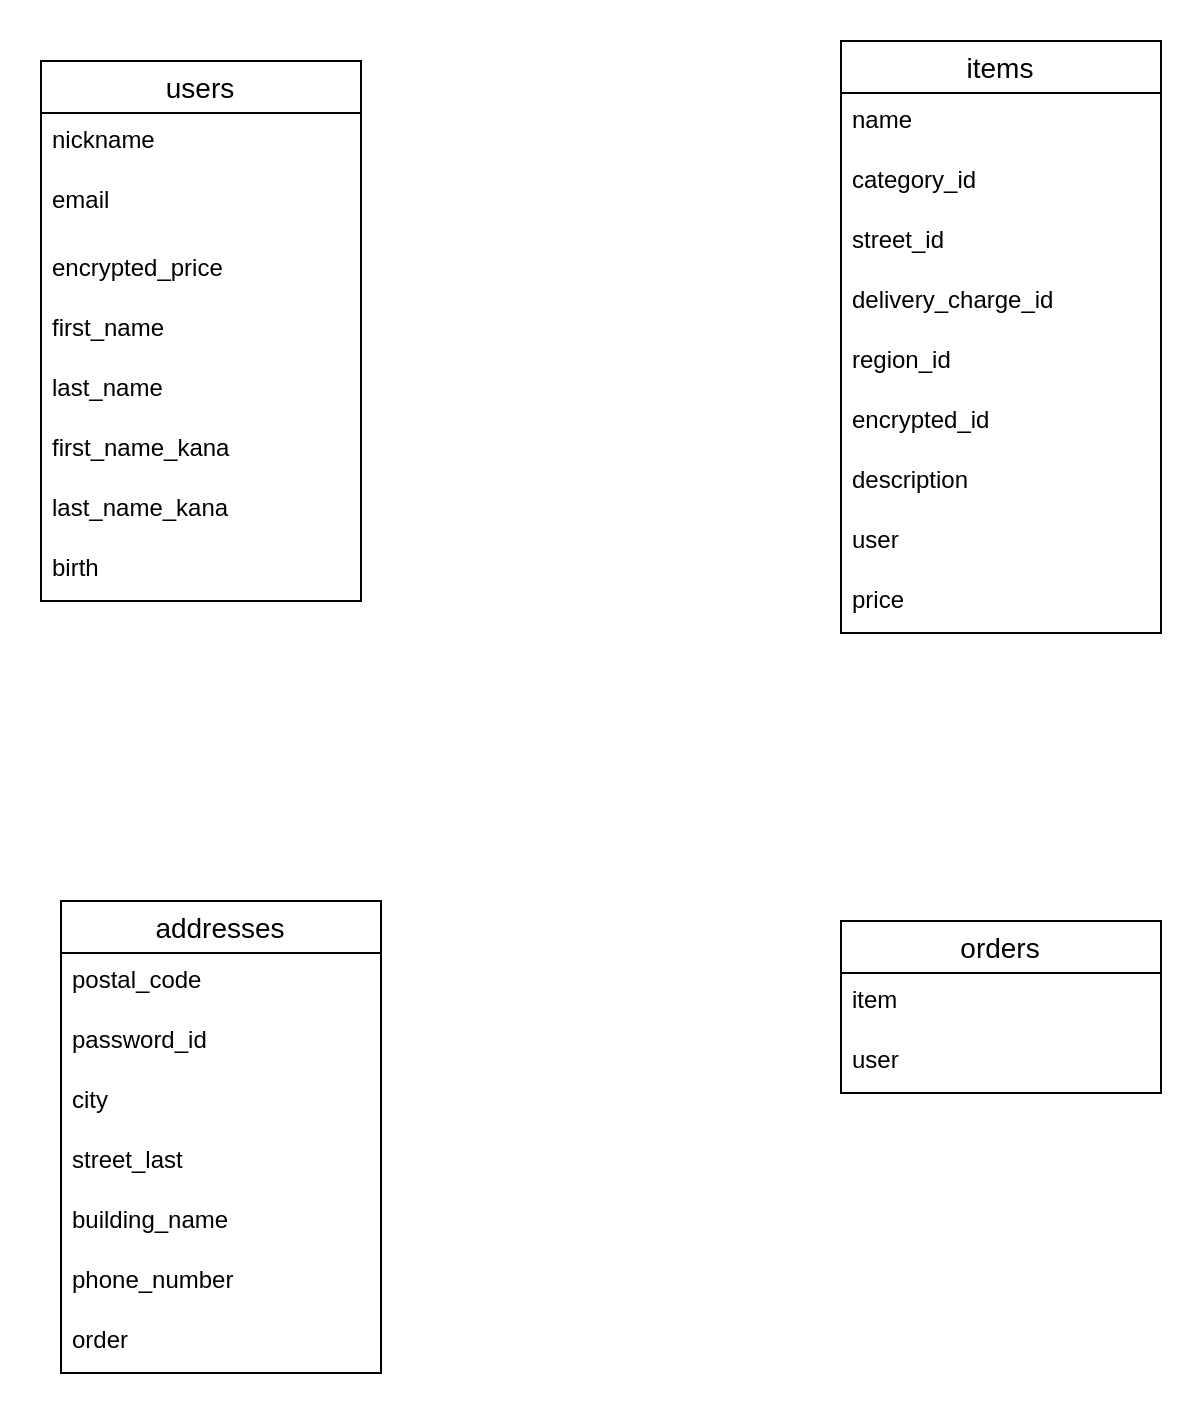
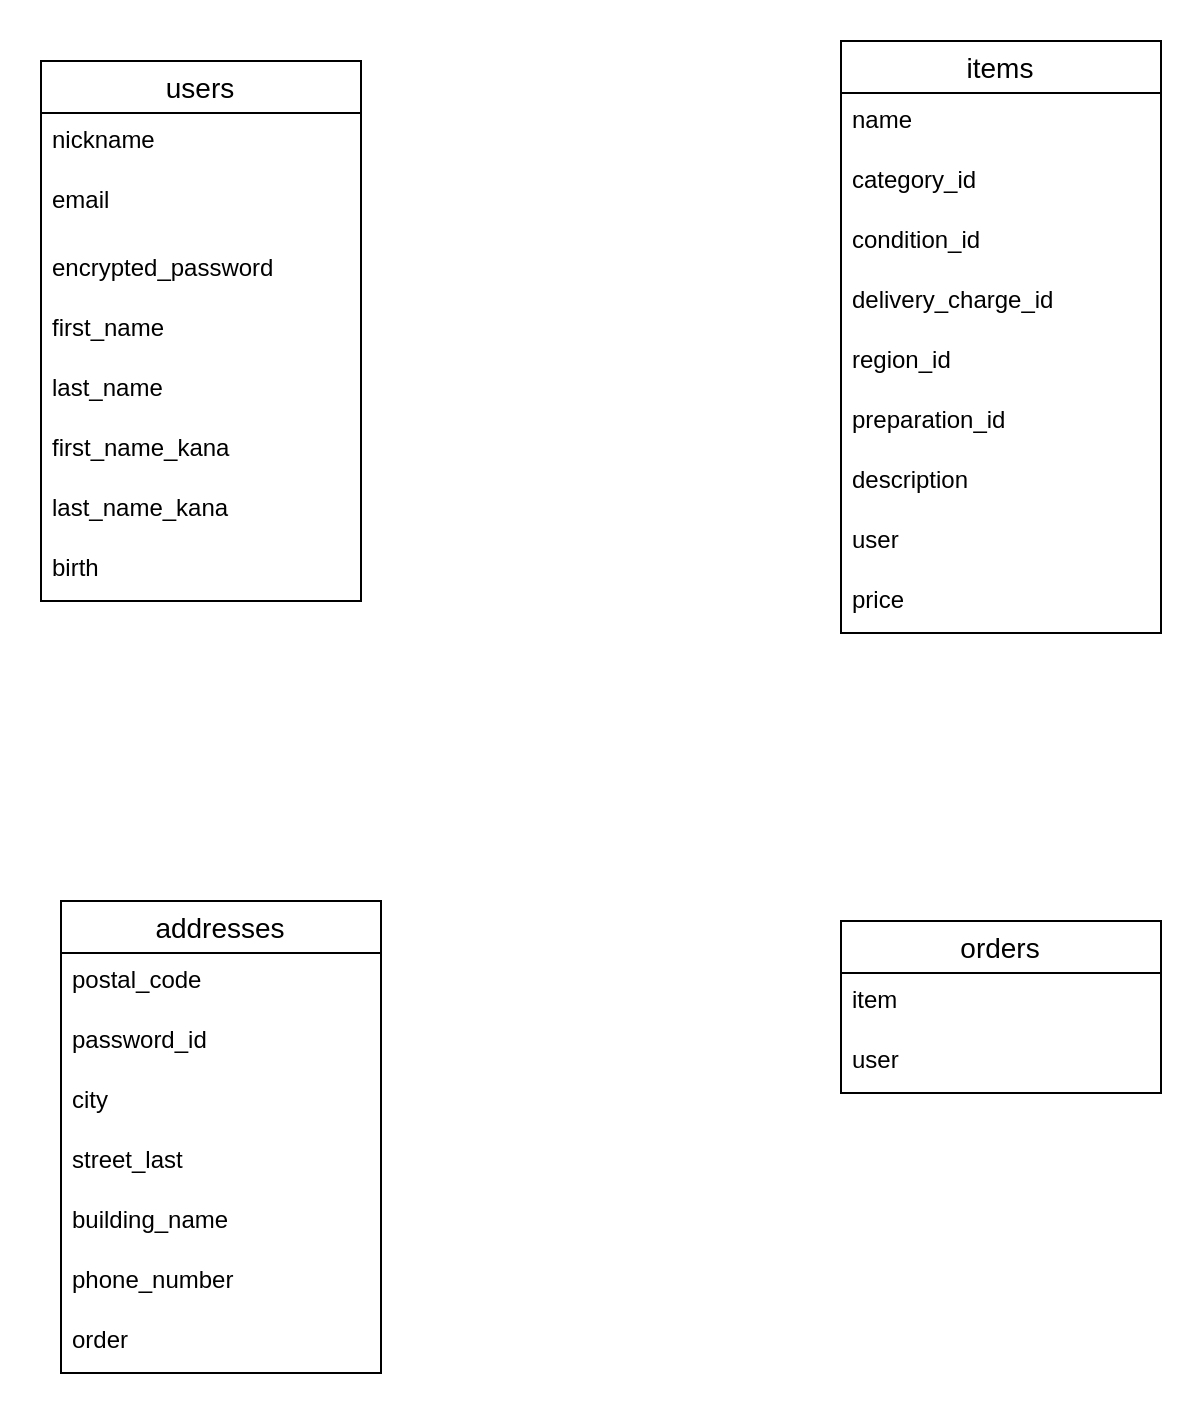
(909, 240) -> (923, 240)
(150, 268) -> (173, 268)
(930, 420) -> (940, 420)
